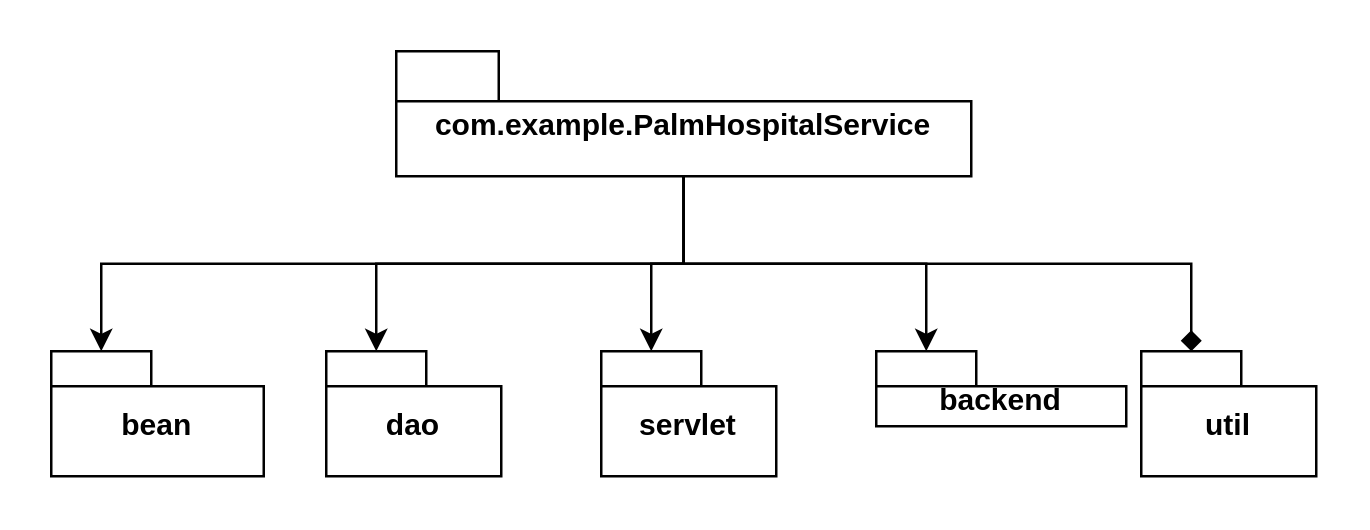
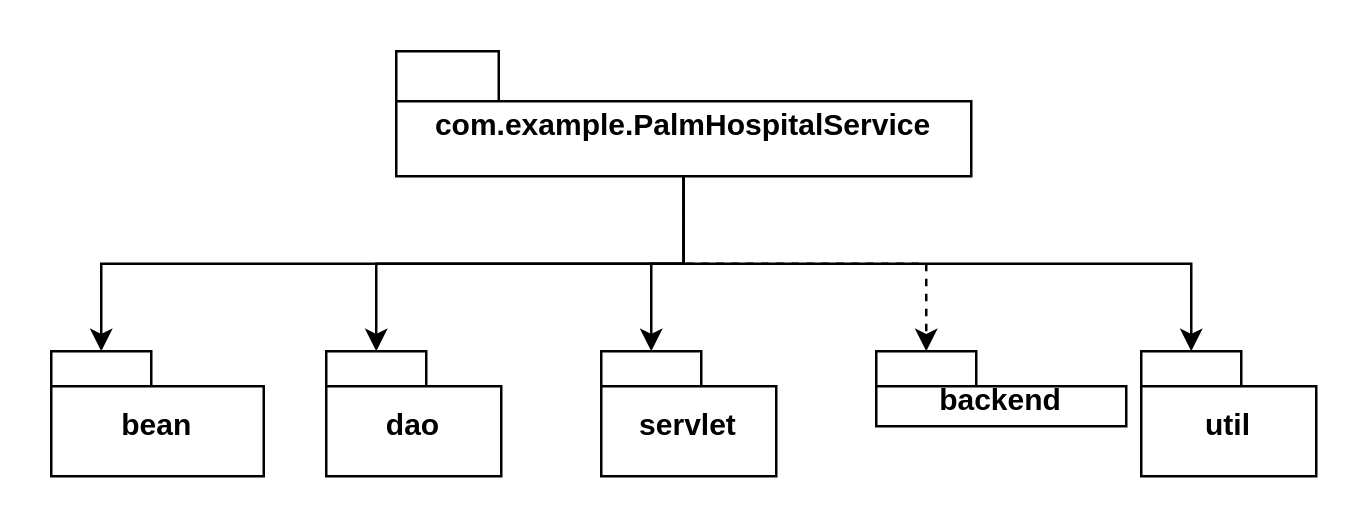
(926, 302) -> (926, 302)
(1191, 331) -> (1191, 332)
